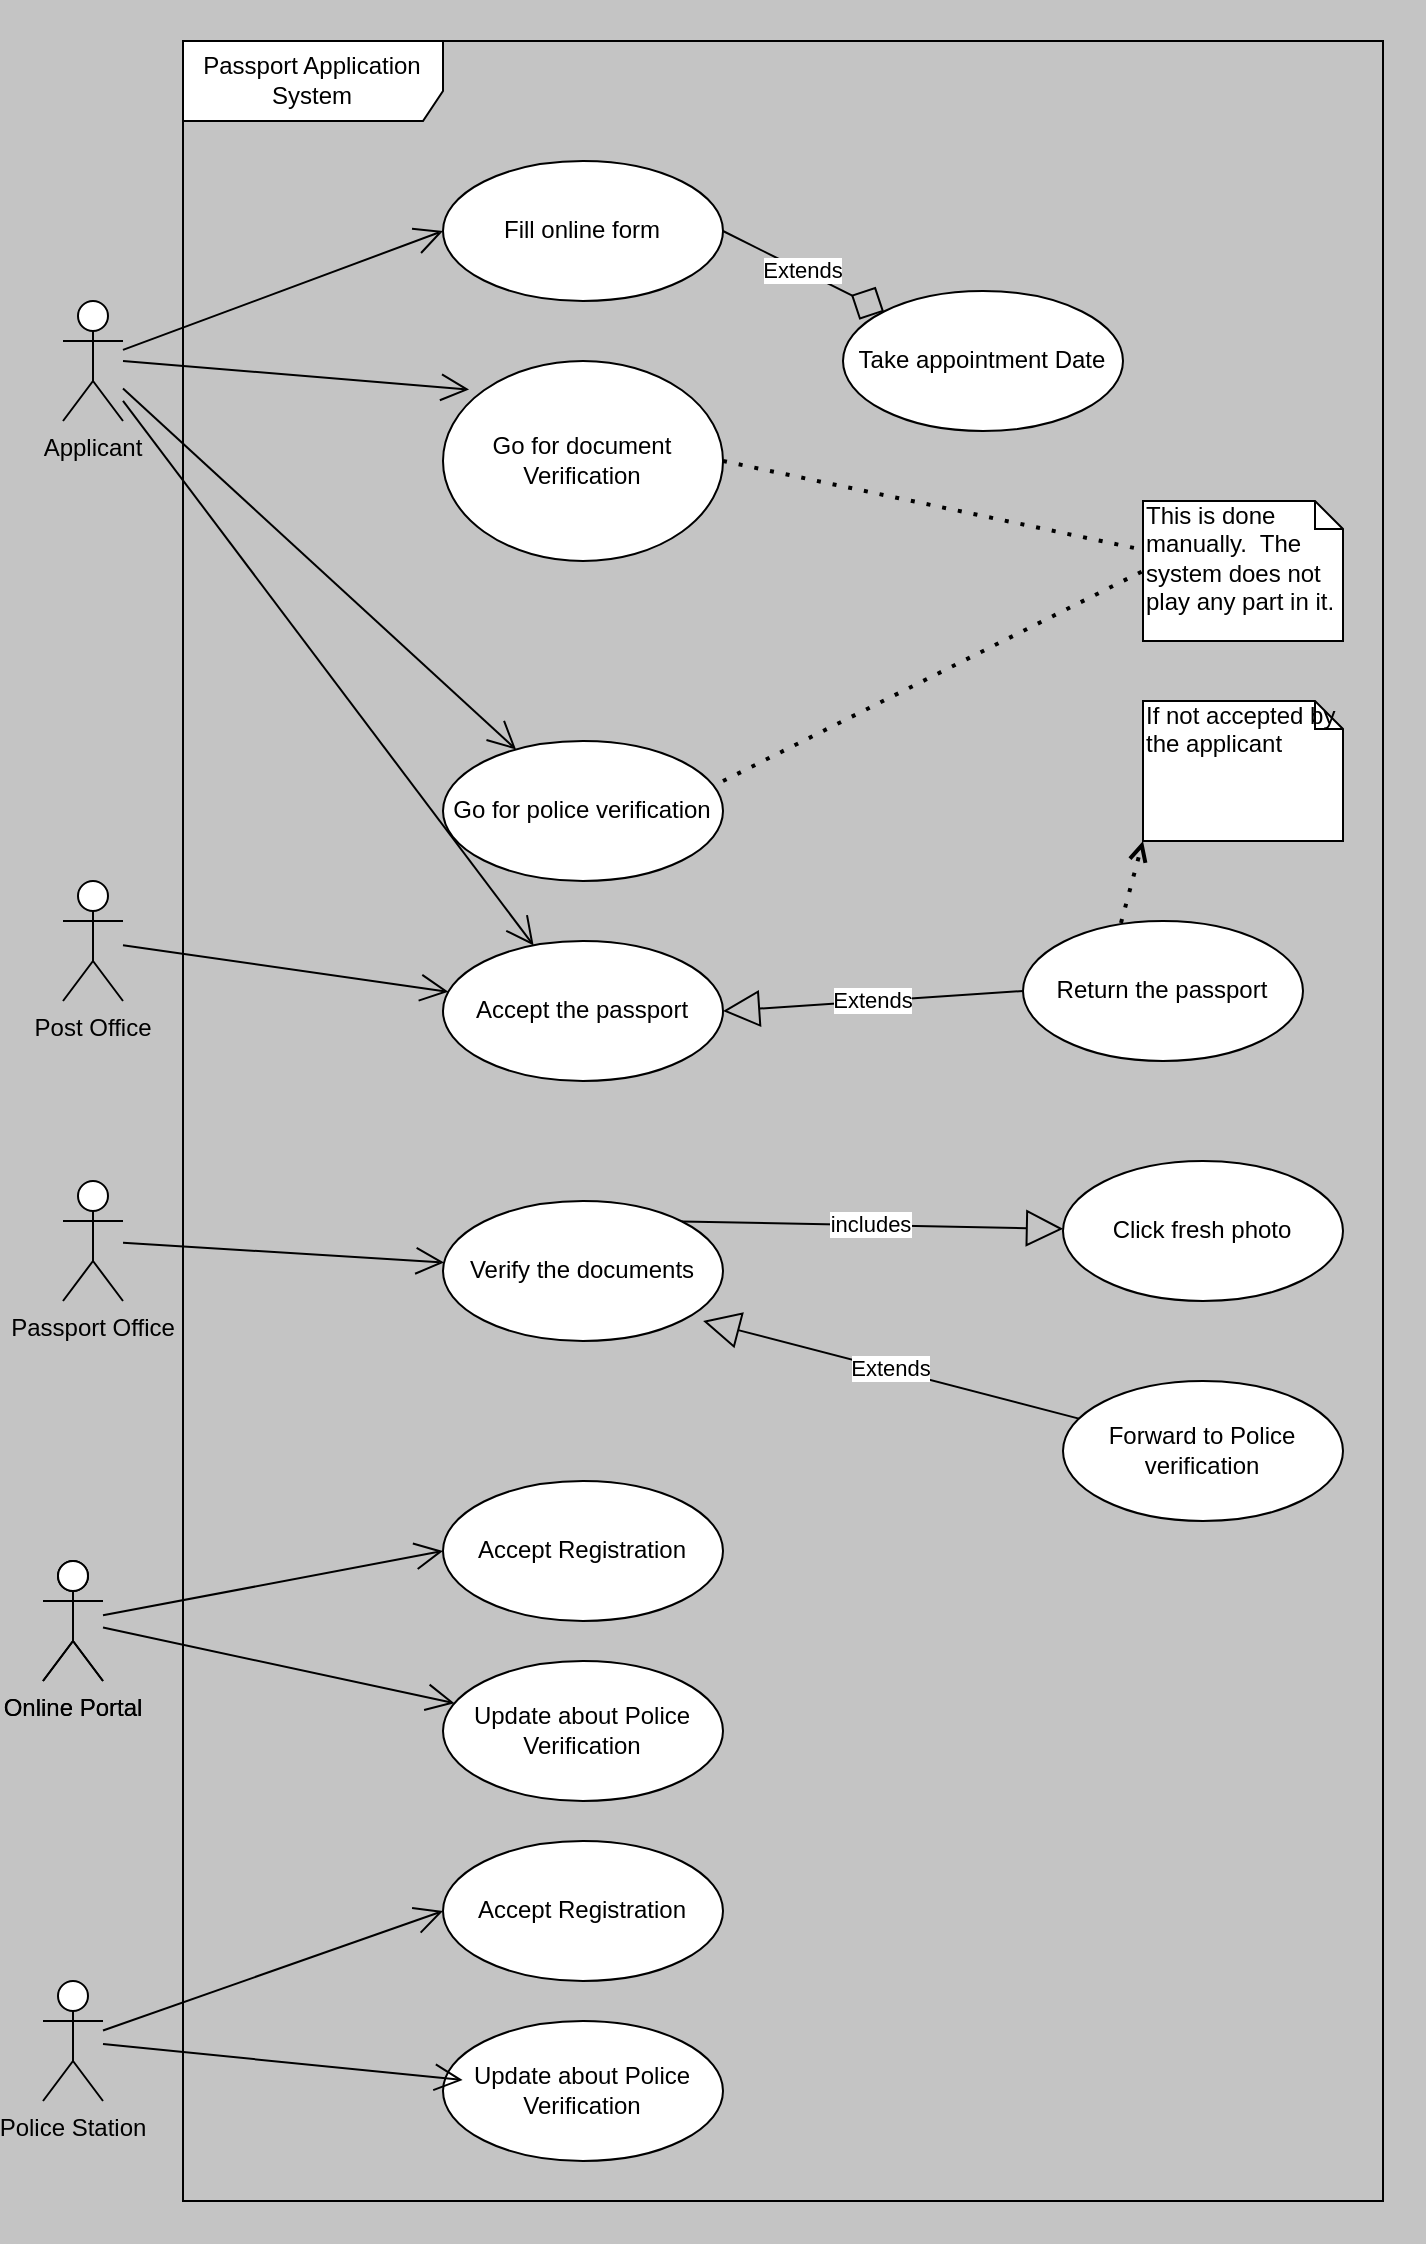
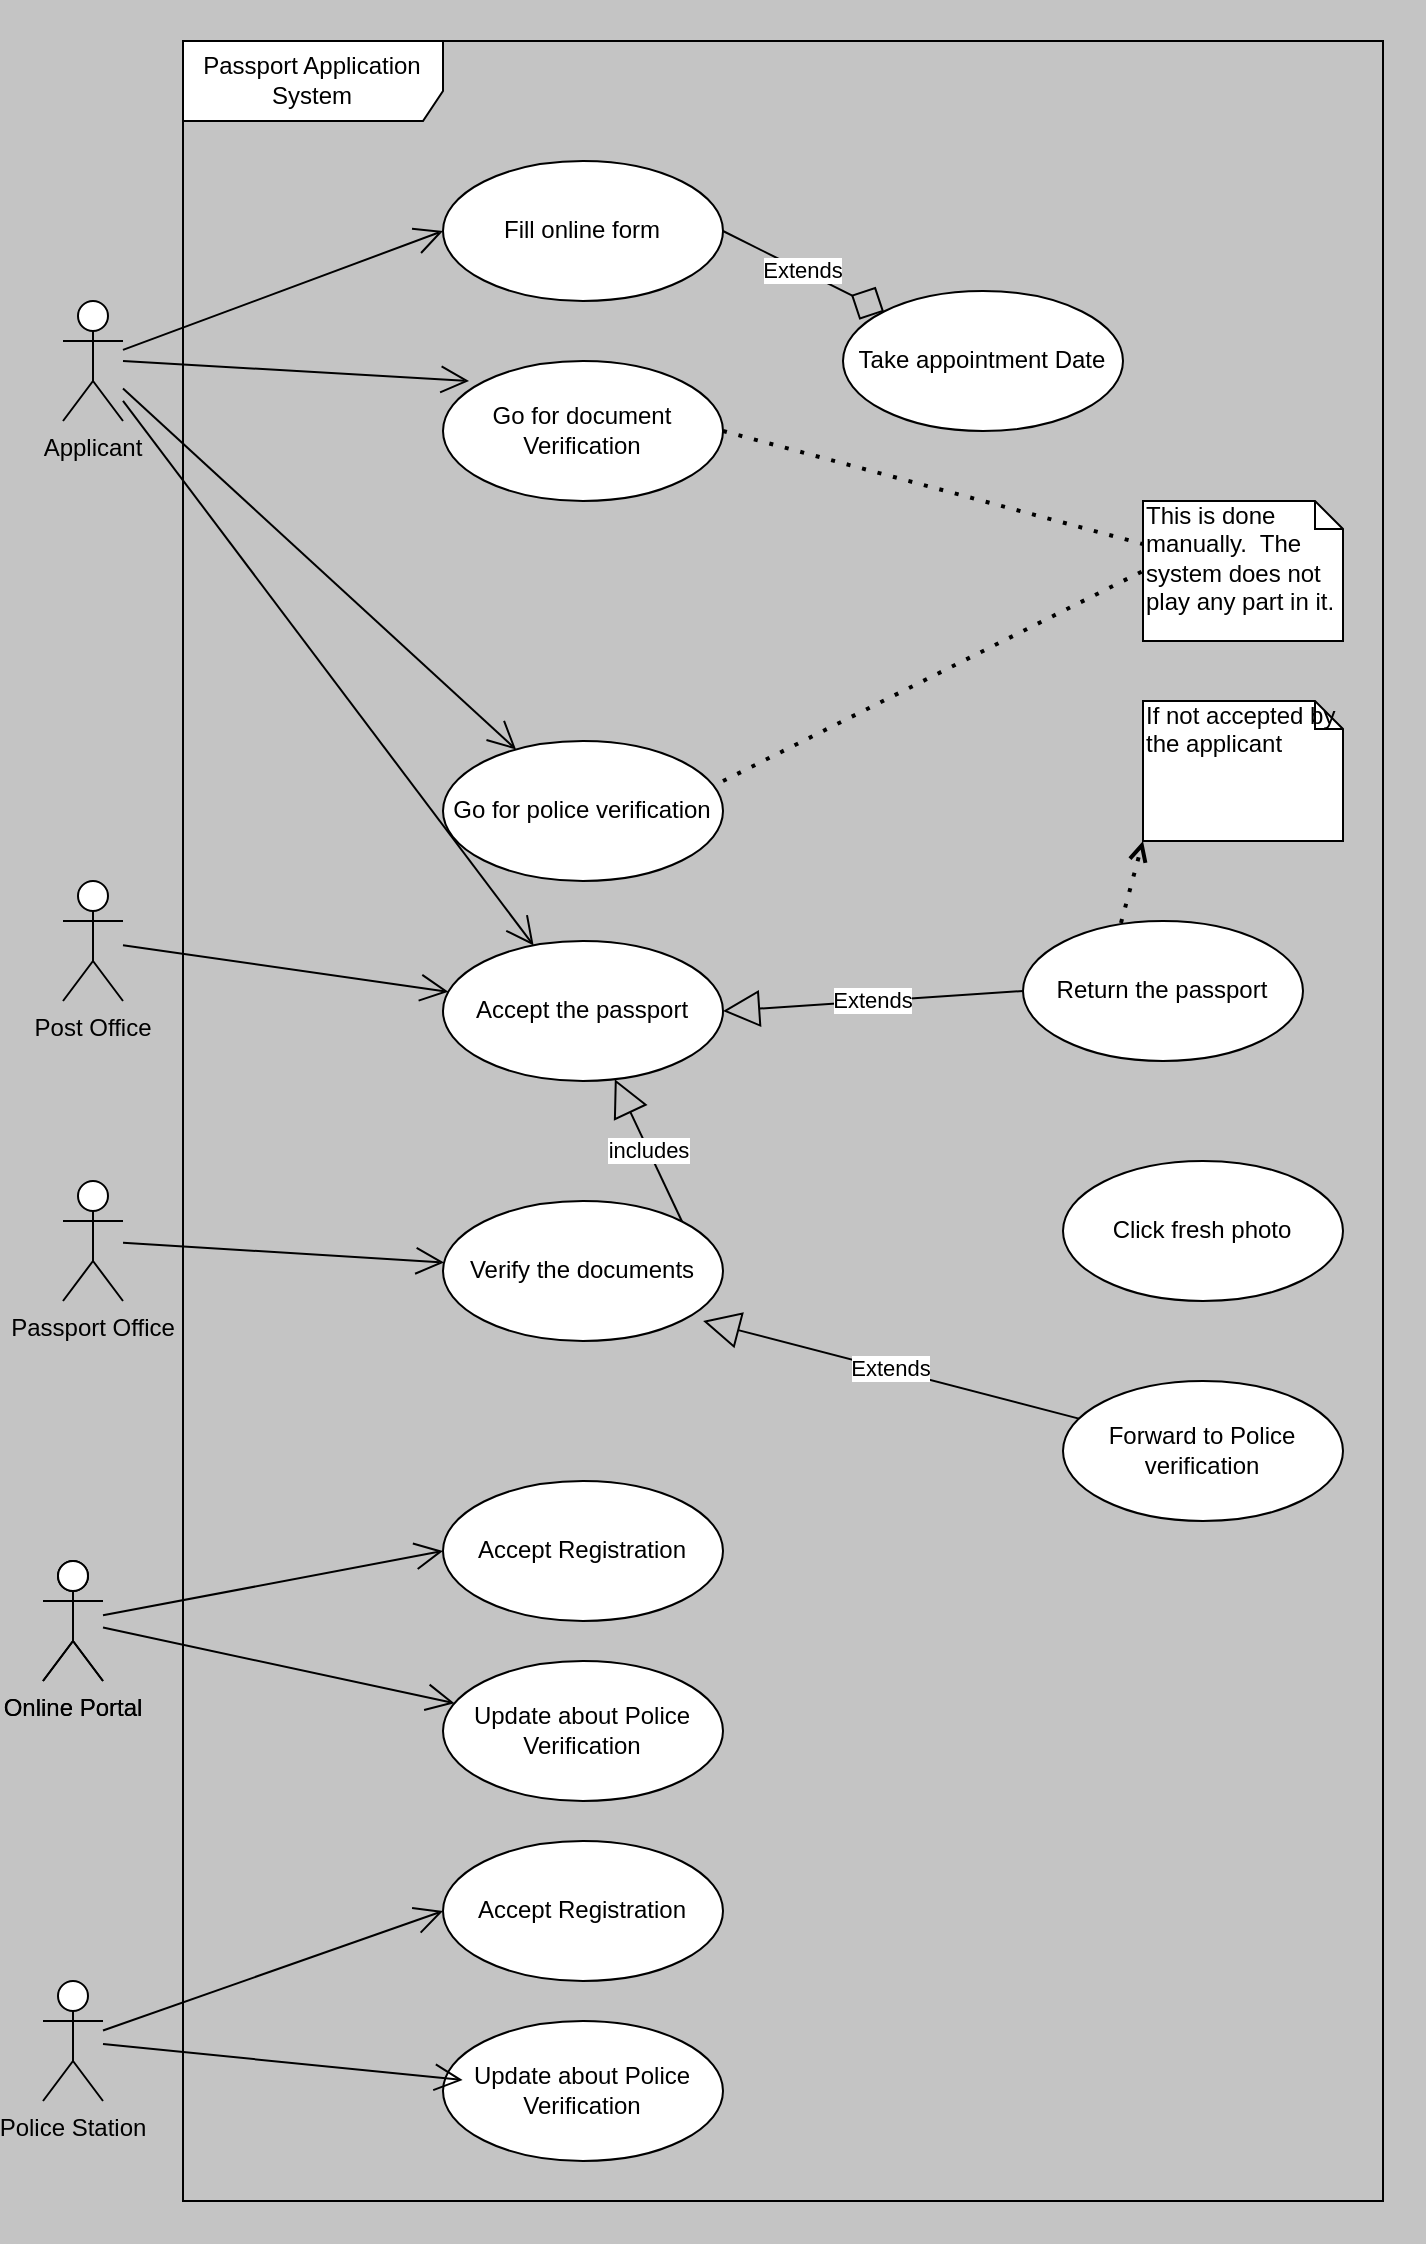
(583, 461) -> (583, 431)
(852, 1225) -> (656, 1167)
